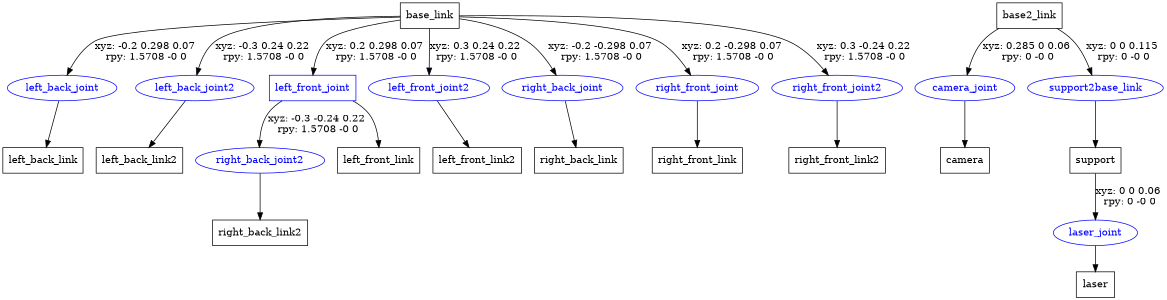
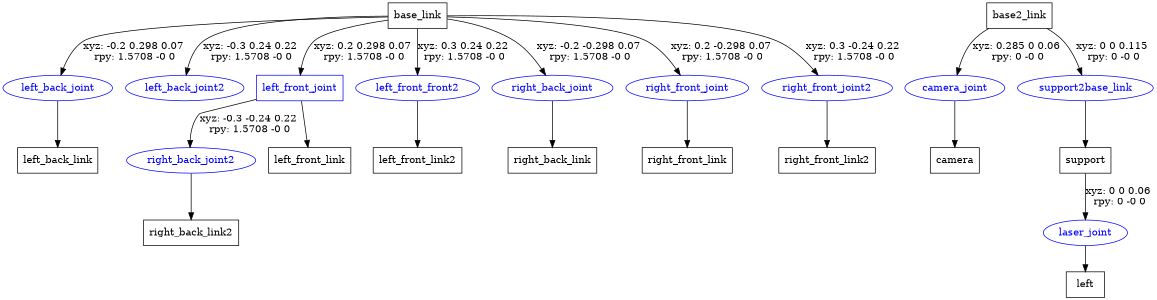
(429, 88) -> (418, 88)
(139, 160) -> none
(1095, 285) -> (1085, 285)
